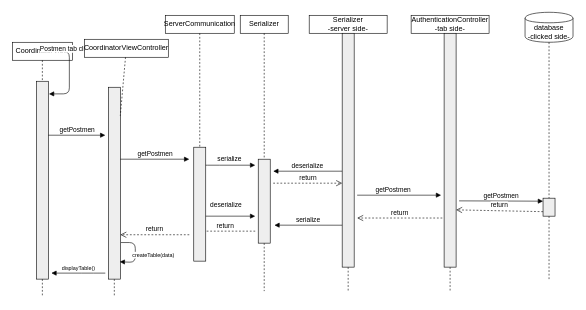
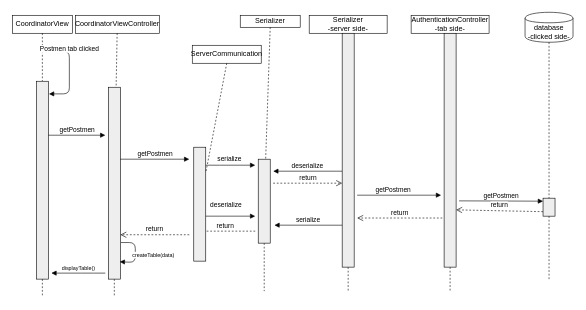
(200, 24) -> (227, 54)
(264, 24) -> (270, 21)
(126, 48) -> (117, 24)
(42, 51) -> (42, 24)
